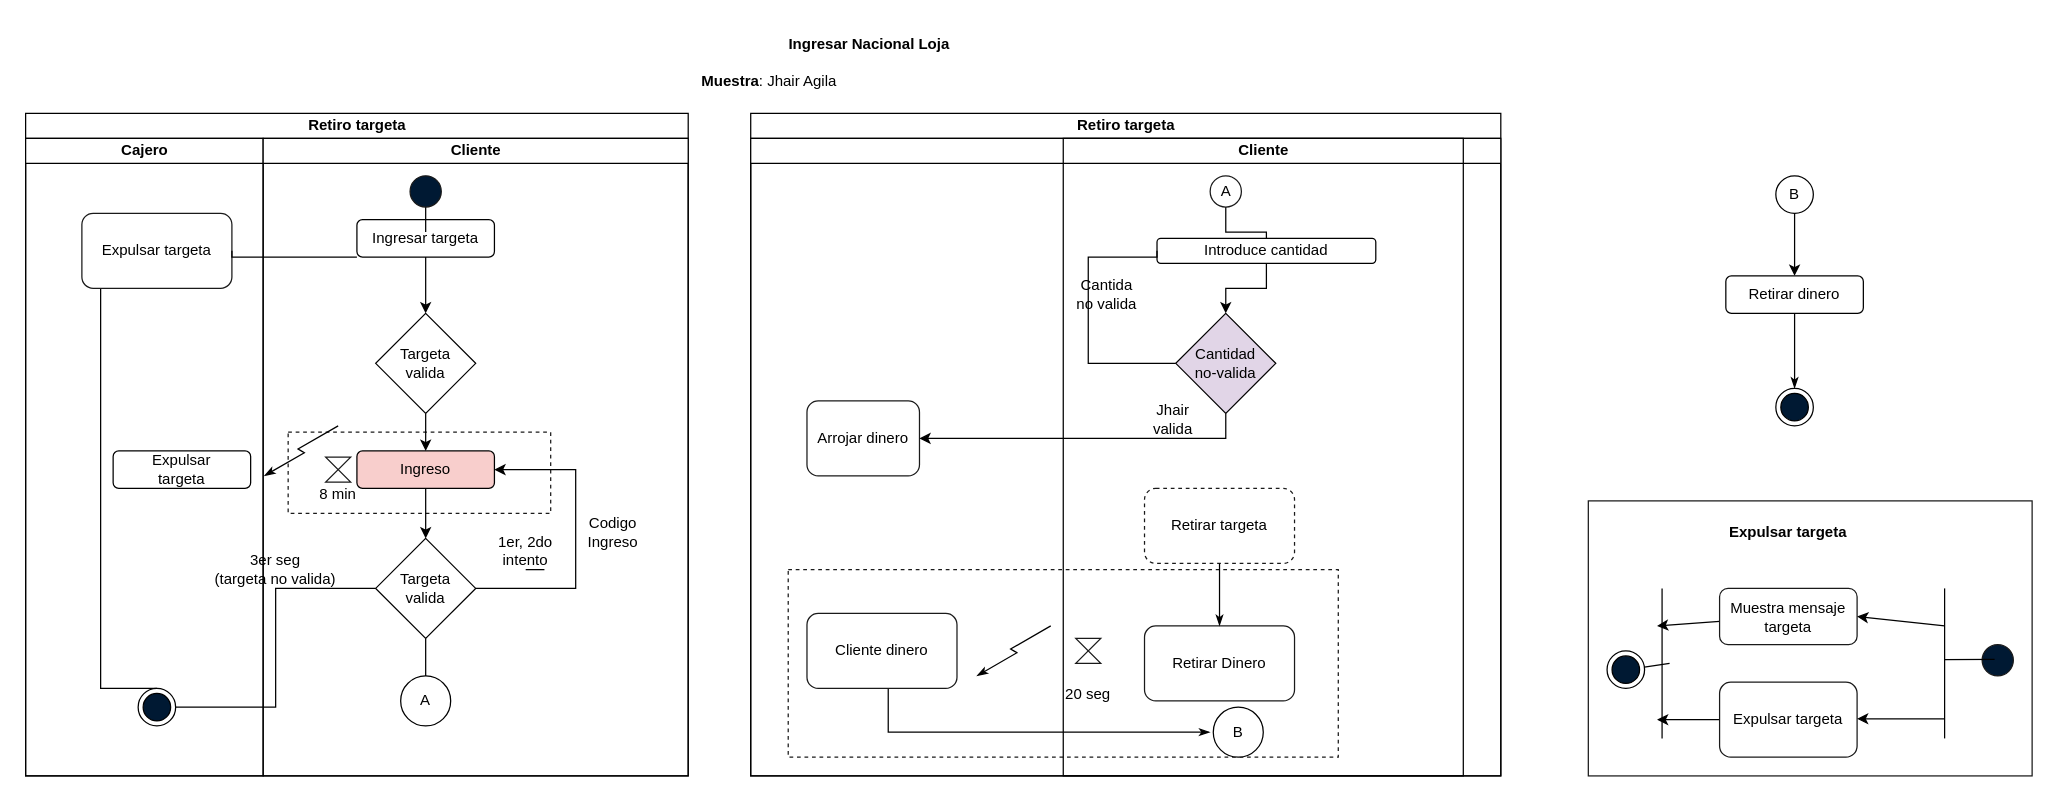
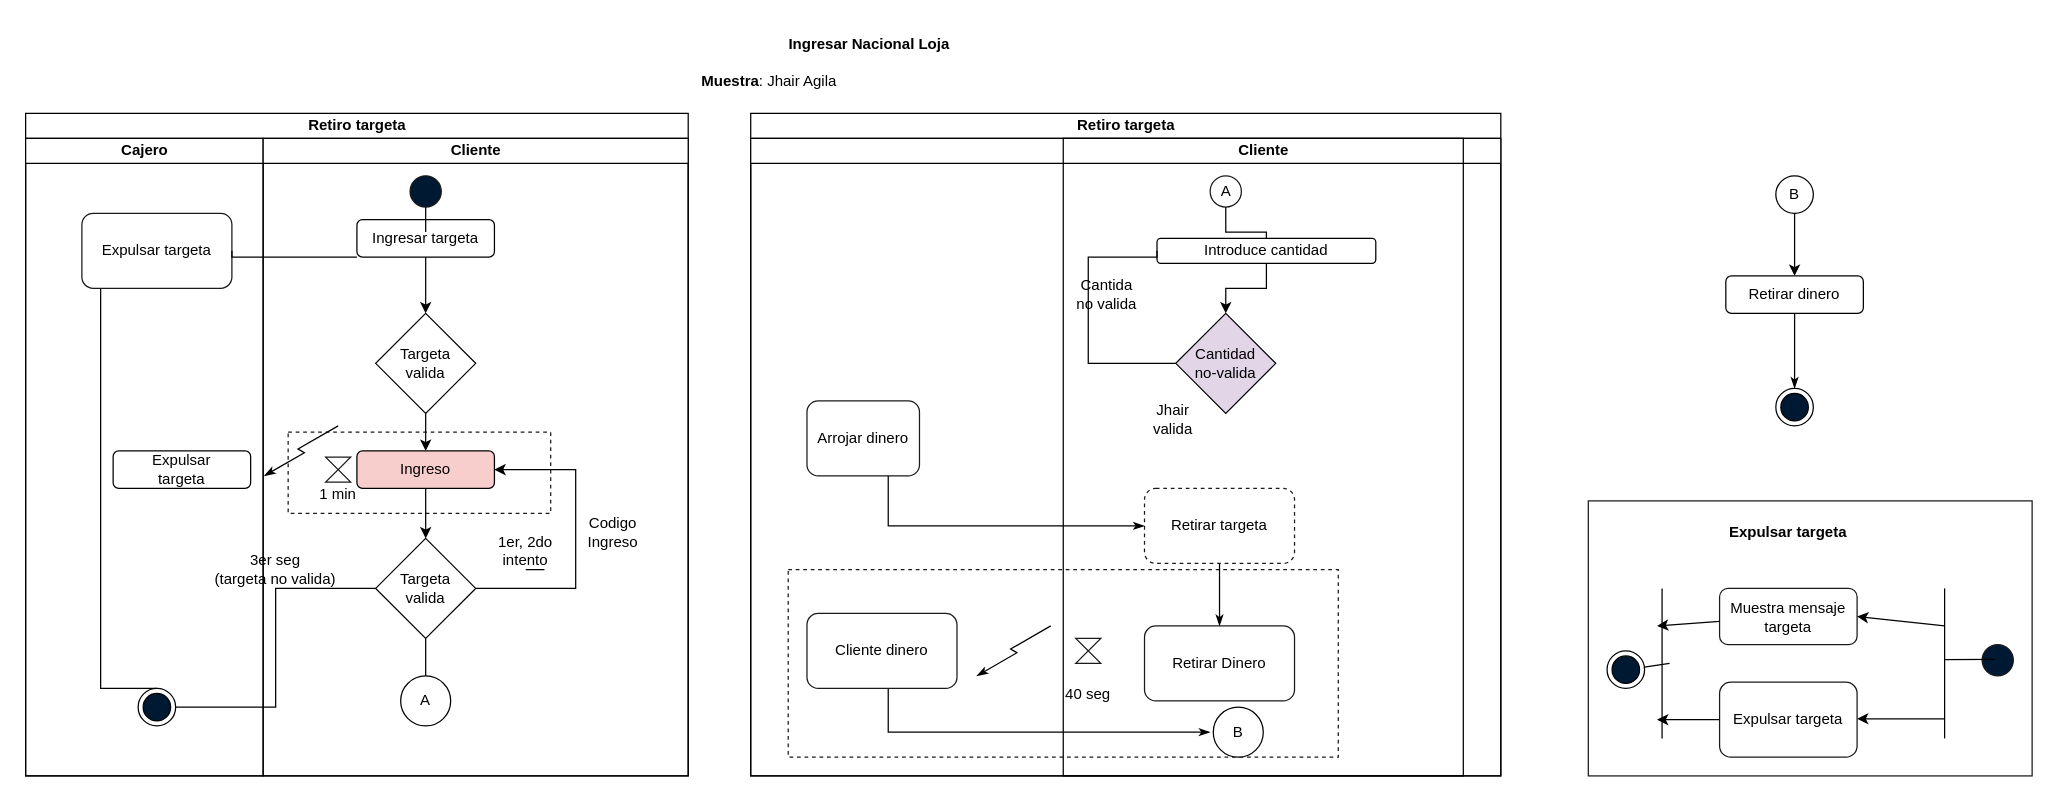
(1089, 438) -> none
(338, 494) -> (338, 494)
none -> (987, 526)
(1088, 694) -> (1088, 694)
